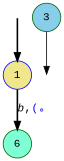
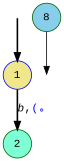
(47, 17) -> (47, 17)
(17, 144) -> (17, 144)
